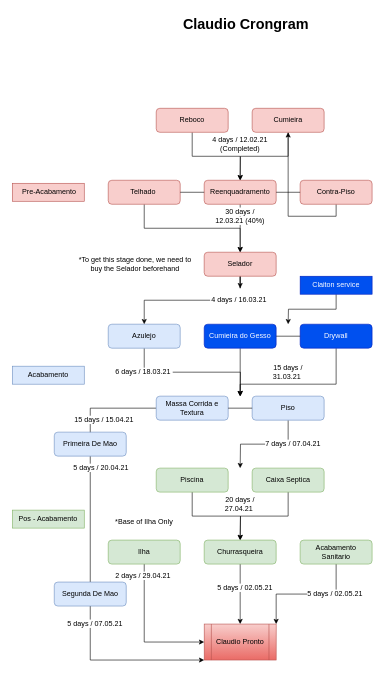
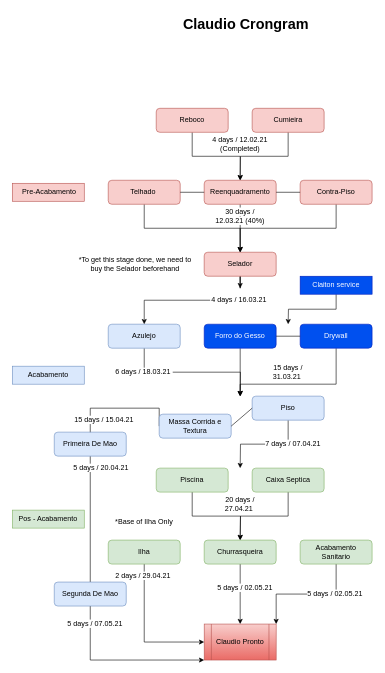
(288, 212) -> (296, 228)
(240, 336) -> (240, 336)
(192, 408) -> (195, 426)
